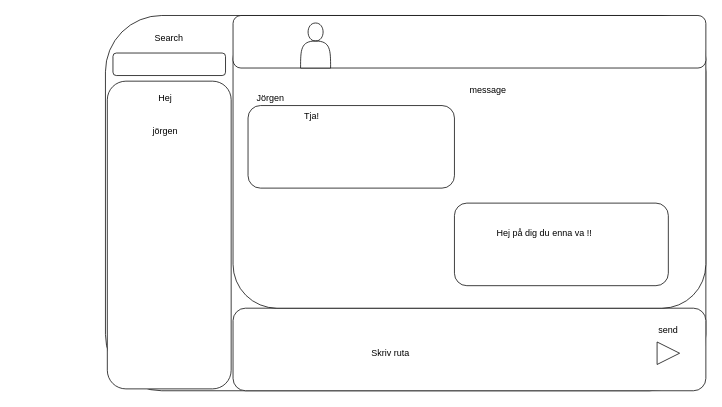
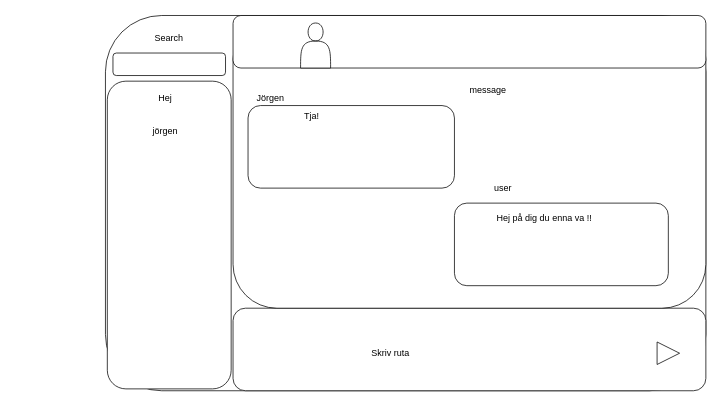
none -> (503, 188)
(544, 233) -> (544, 218)
(668, 330) -> none
